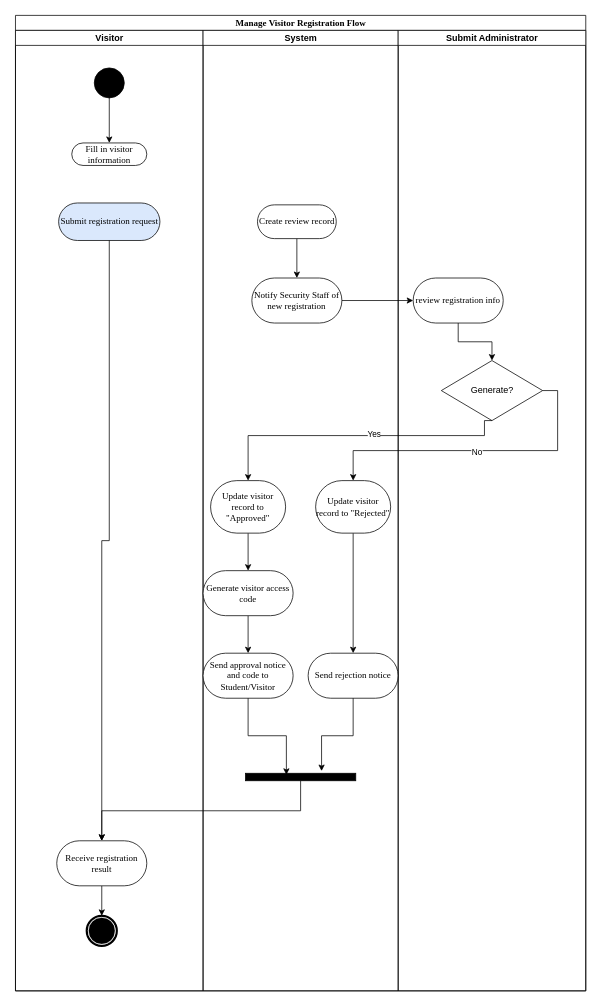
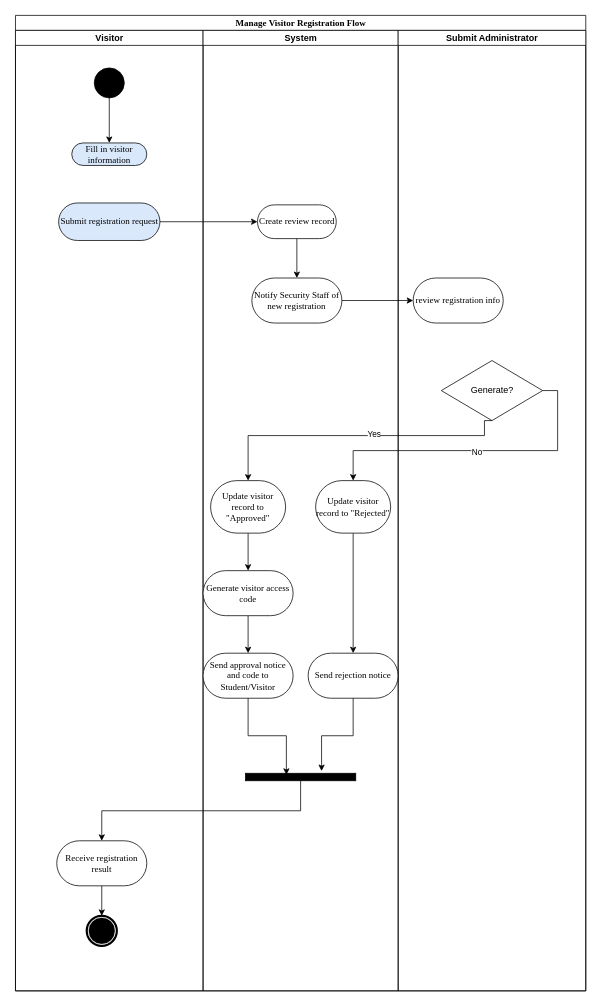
(109, 154) -> (109, 154)
(466, 342) -> none
(109, 527) -> (206, 222)
